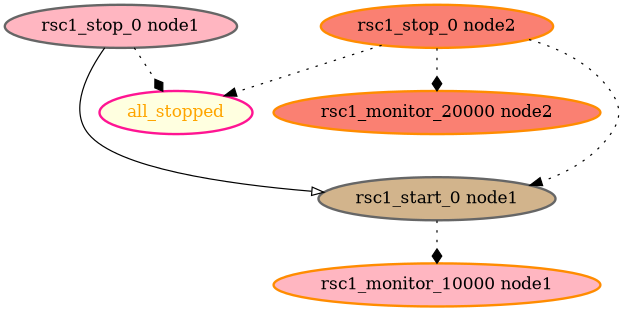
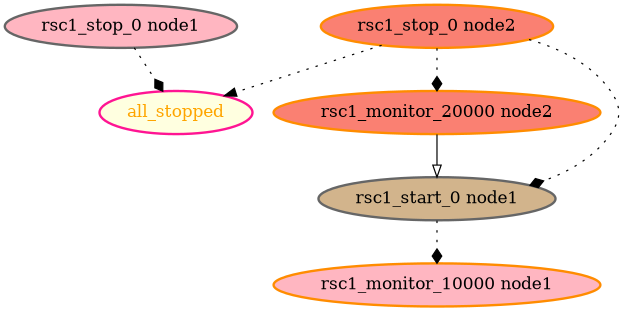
(618, 106) -> (618, 106)
(150, 166) -> (437, 150)
